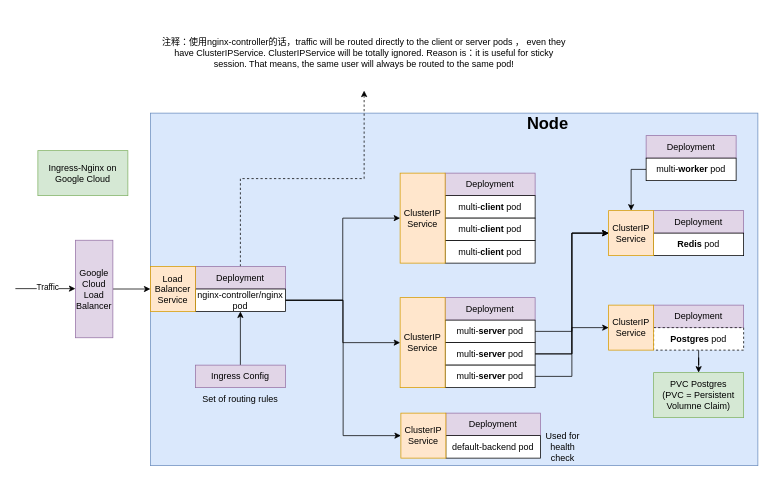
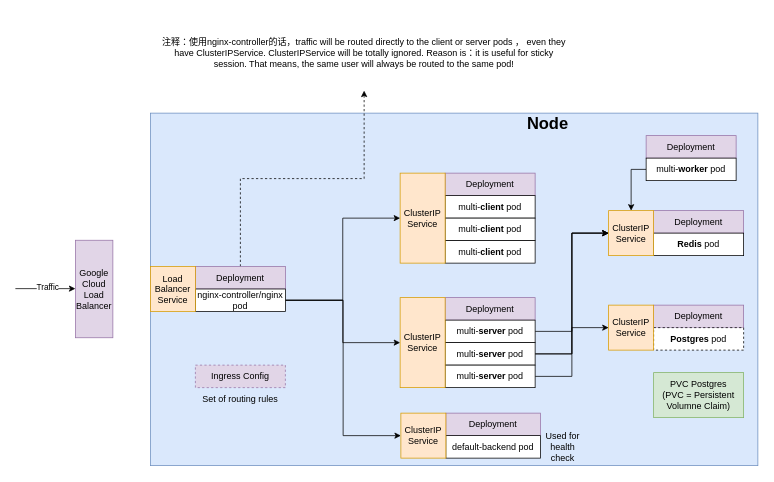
(83, 173) -> none
(144, 289) -> none
(240, 340) -> none
(699, 364) -> none
(240, 376) -> (240, 376)
